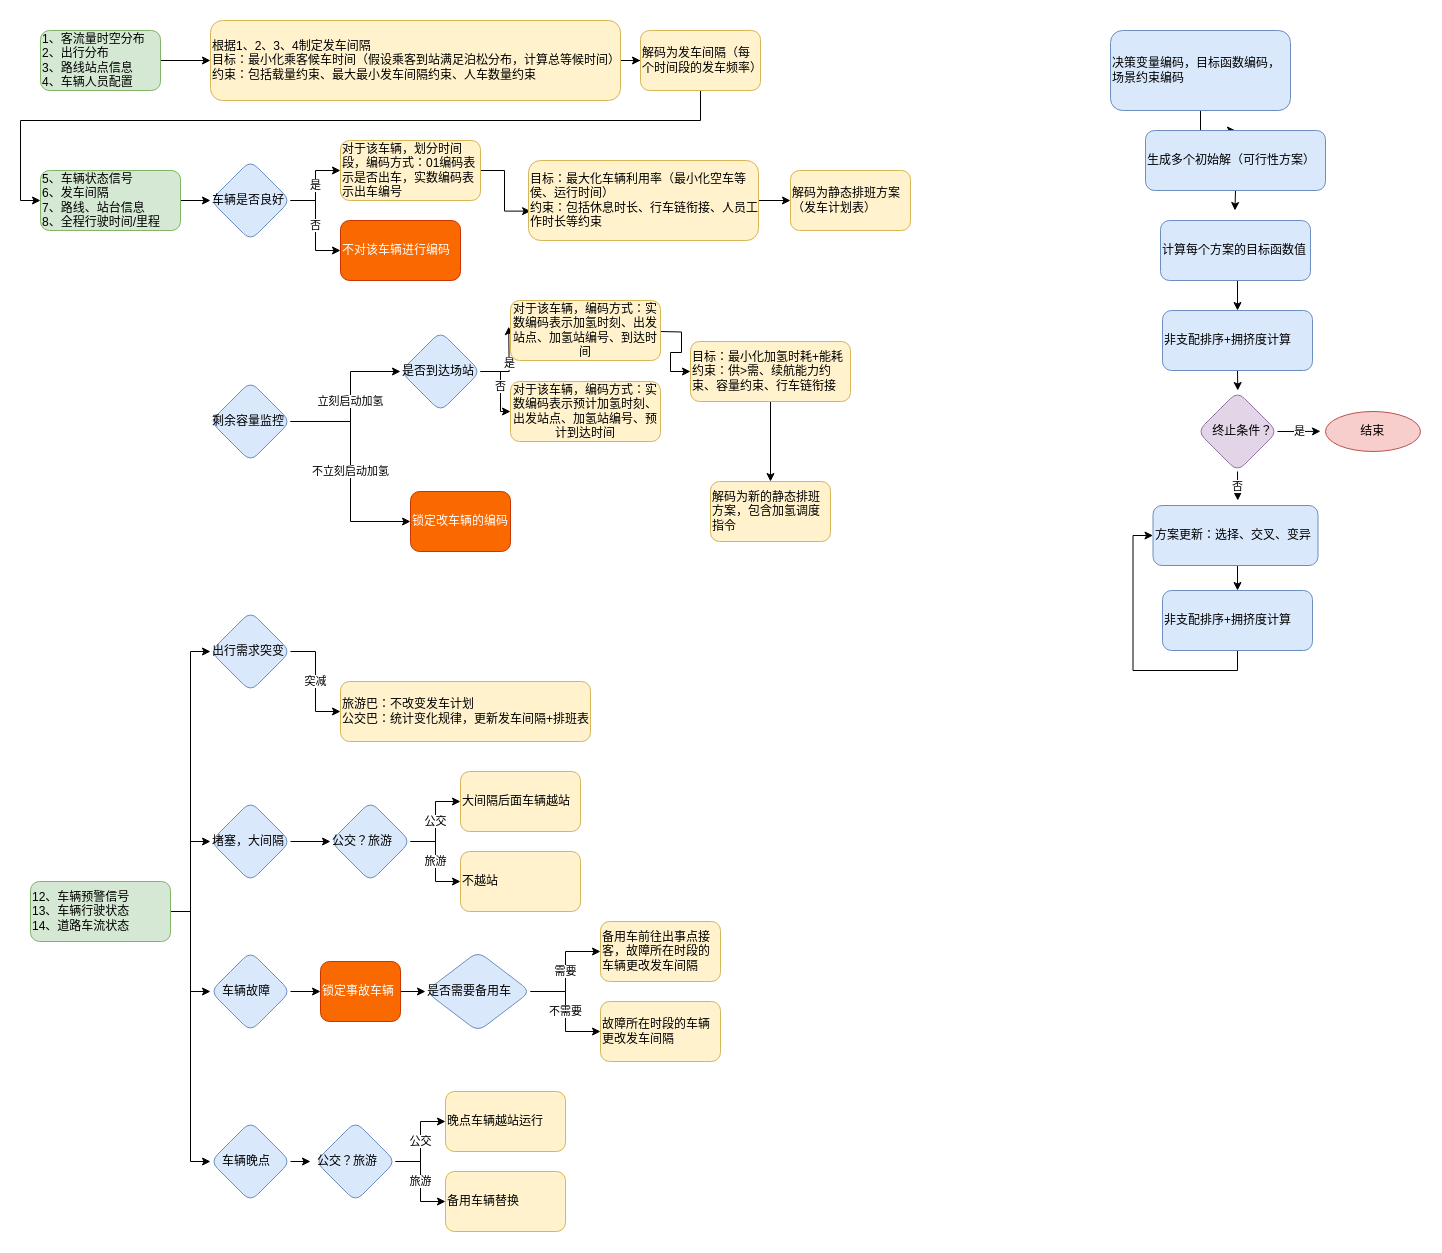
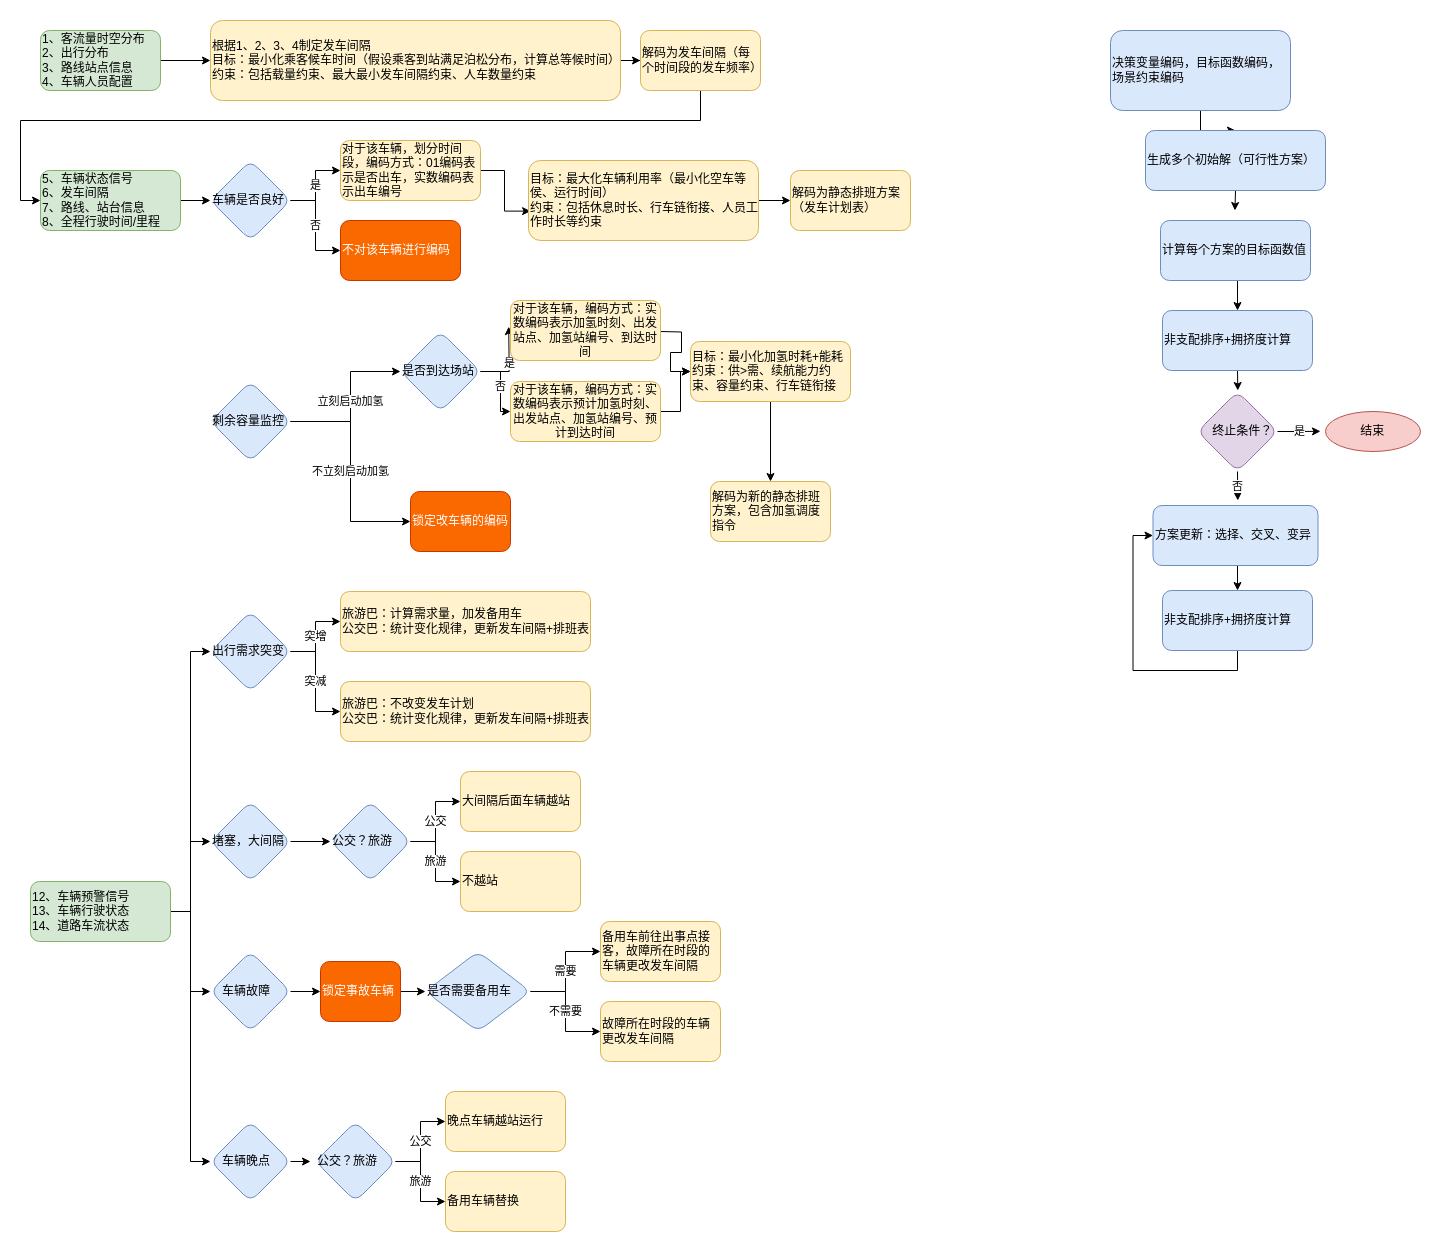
none -> (681, 403)
none -> (466, 622)
none -> (316, 628)
